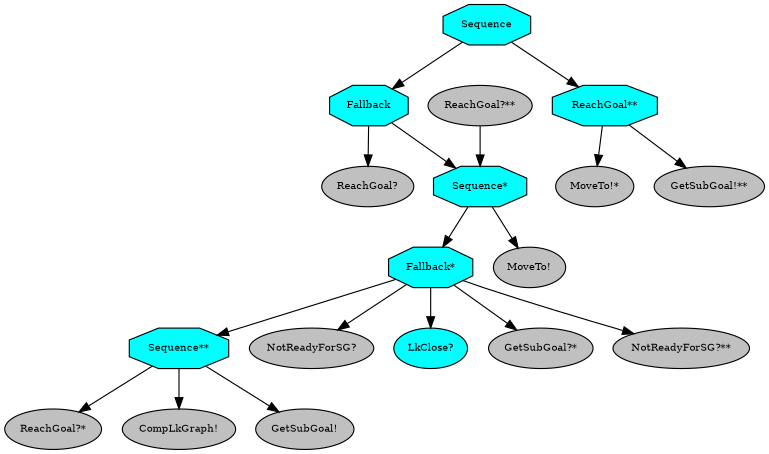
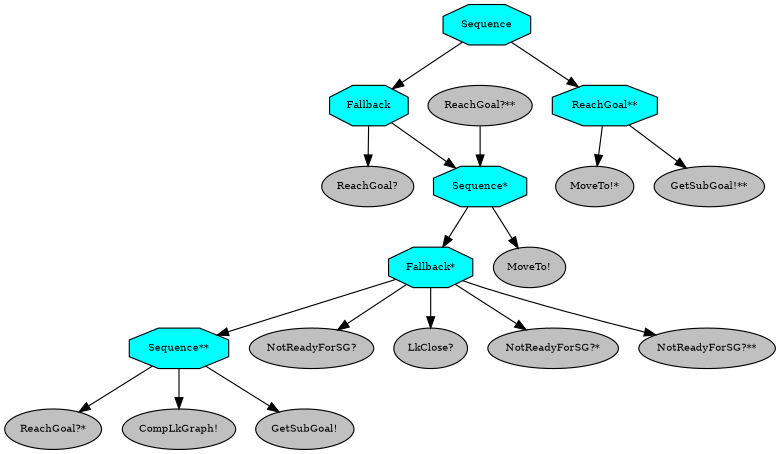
(431, 348) -> (431, 348)
(541, 348) -> (553, 348)
